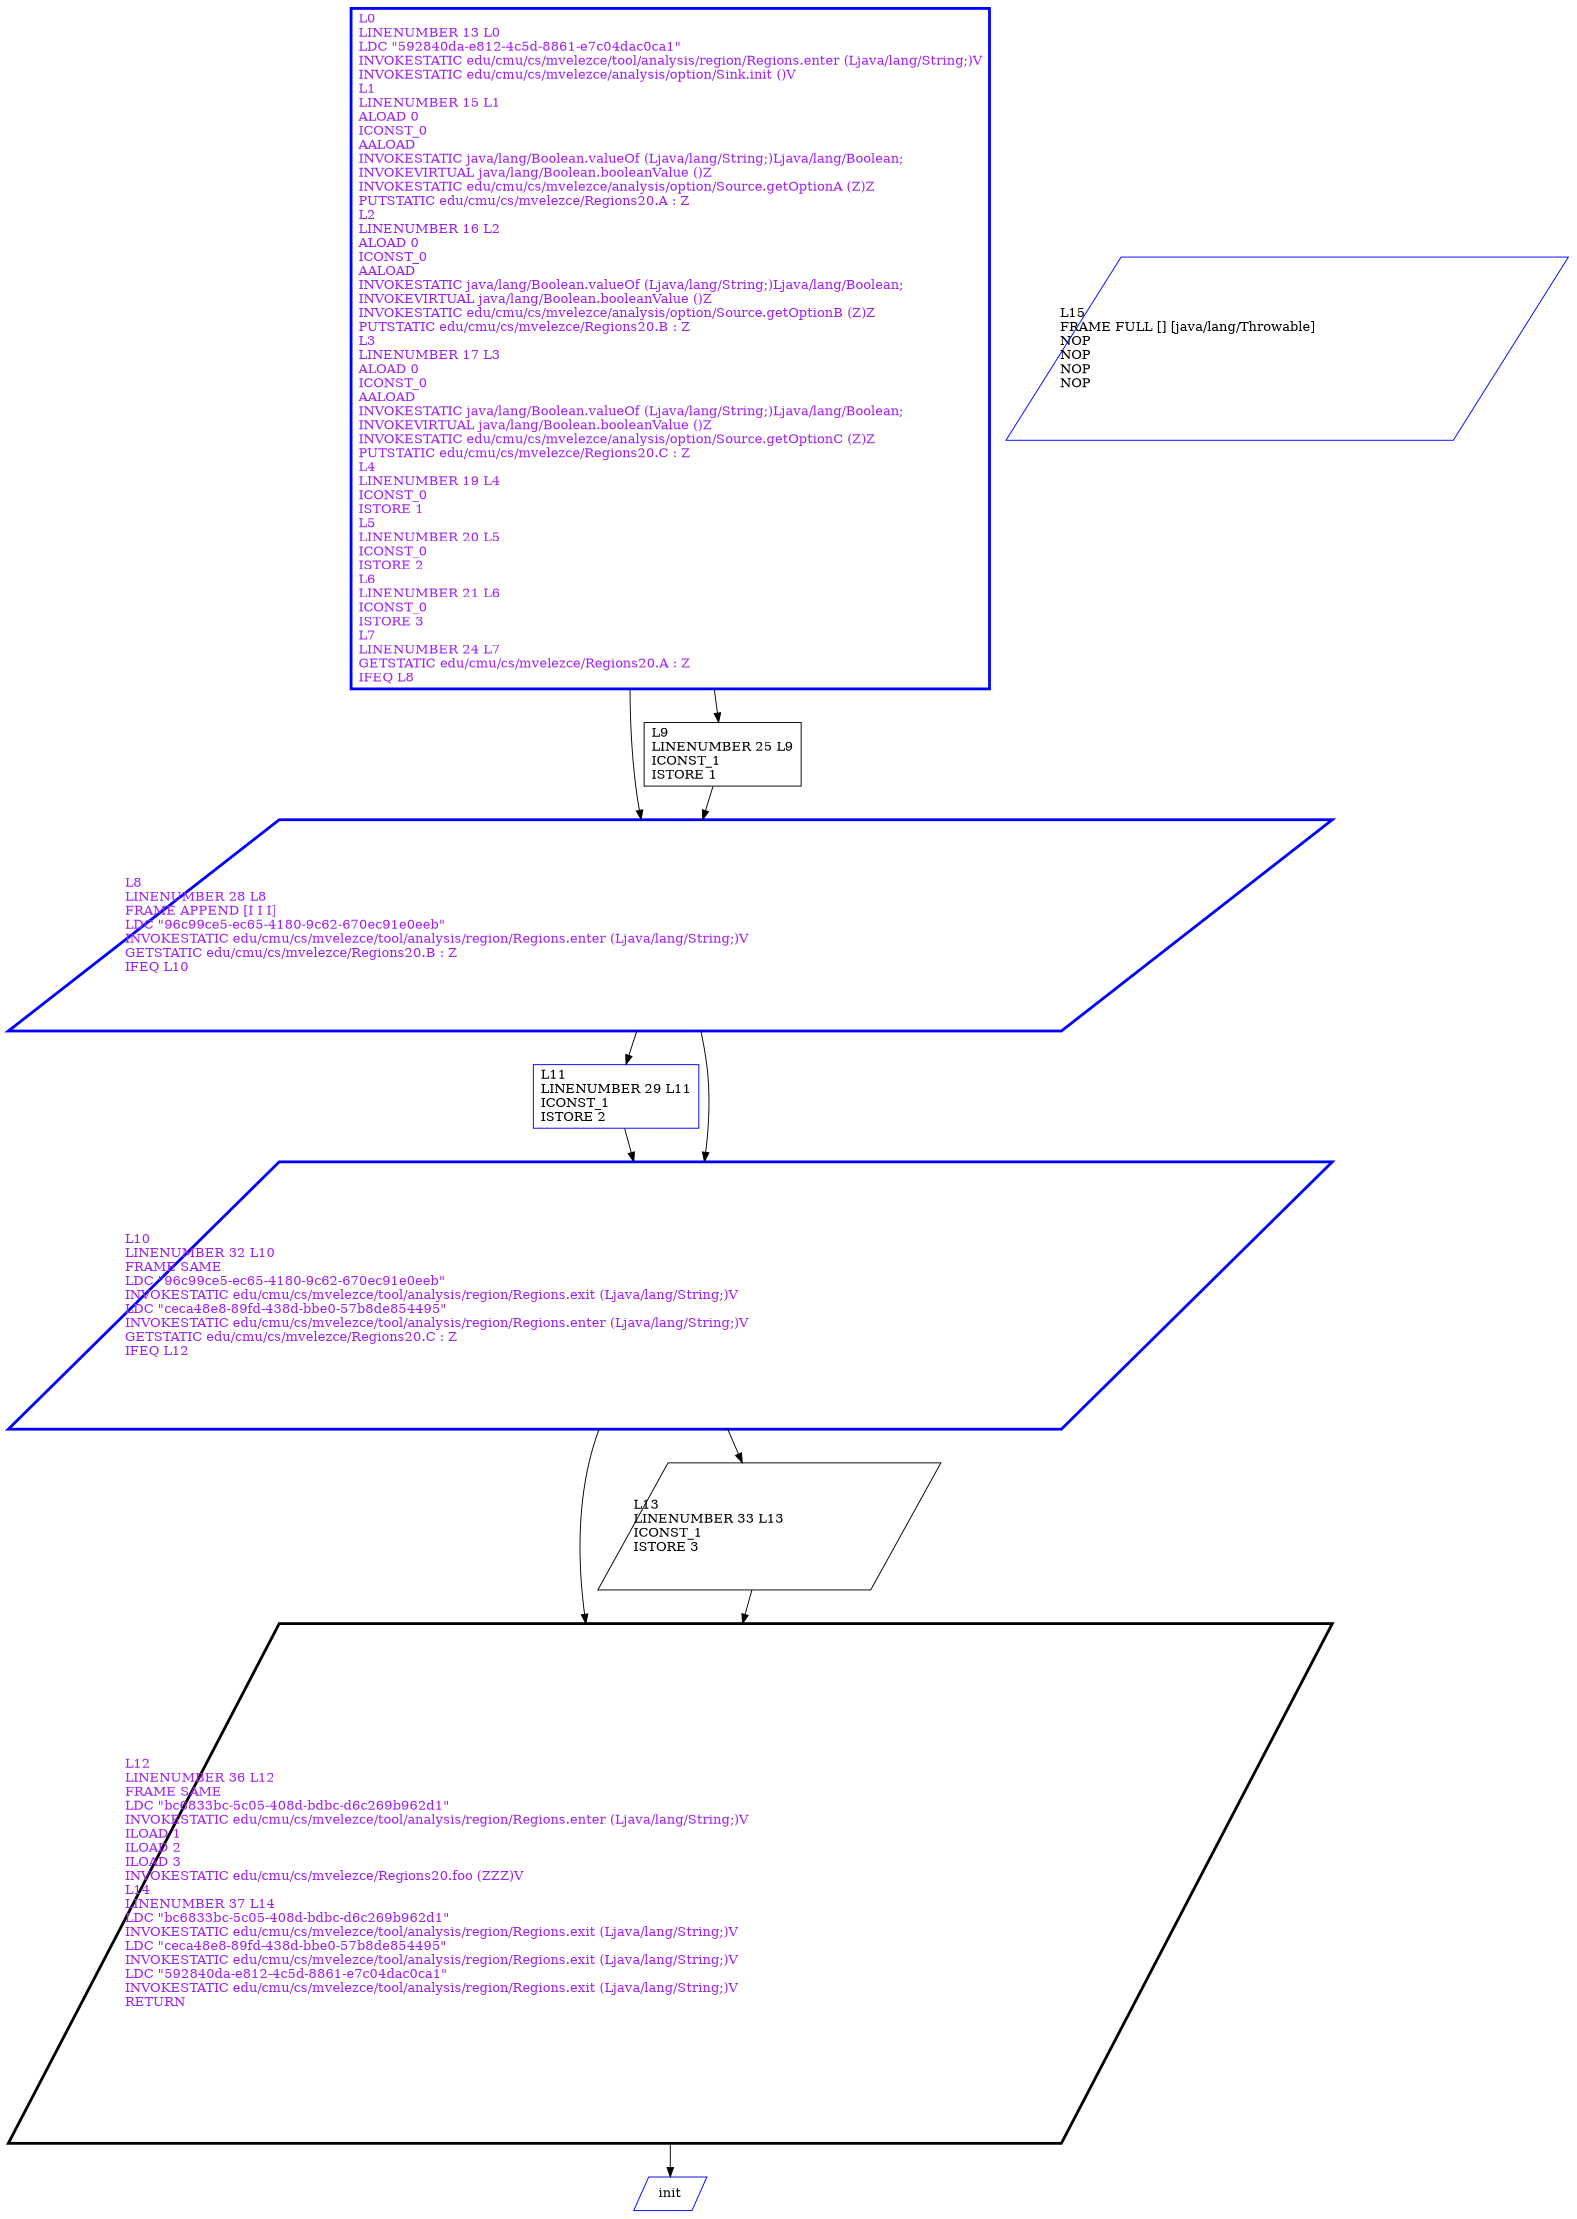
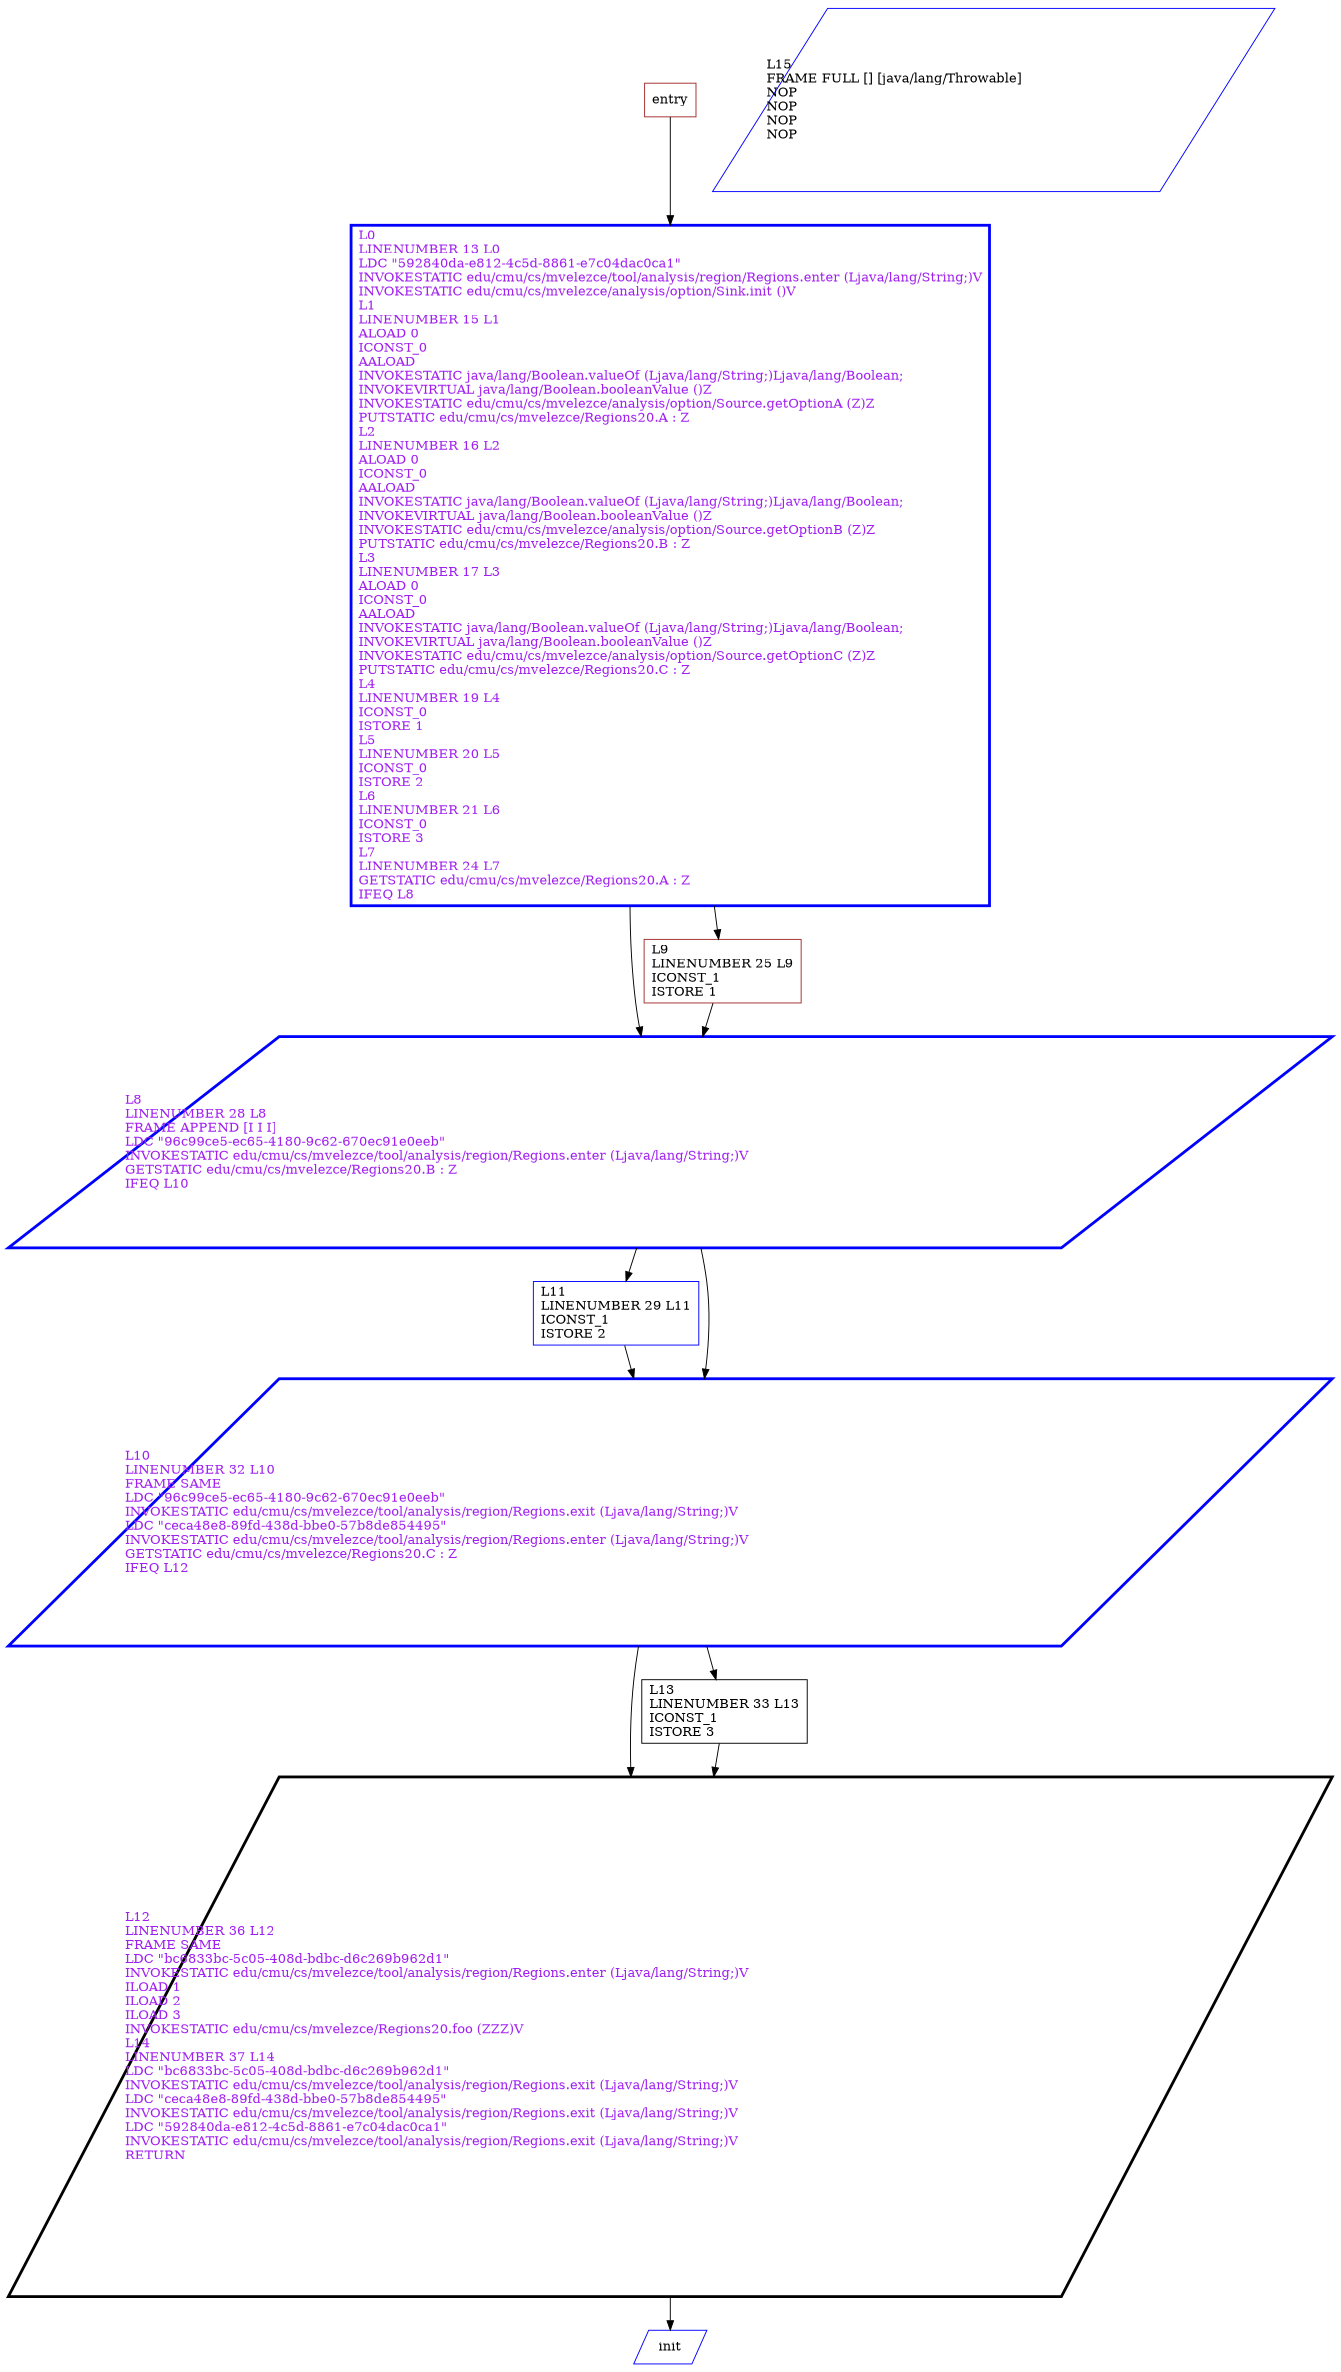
none -> (670, 100)
(723, 754) -> (723, 971)
(769, 1526) -> (725, 1711)
